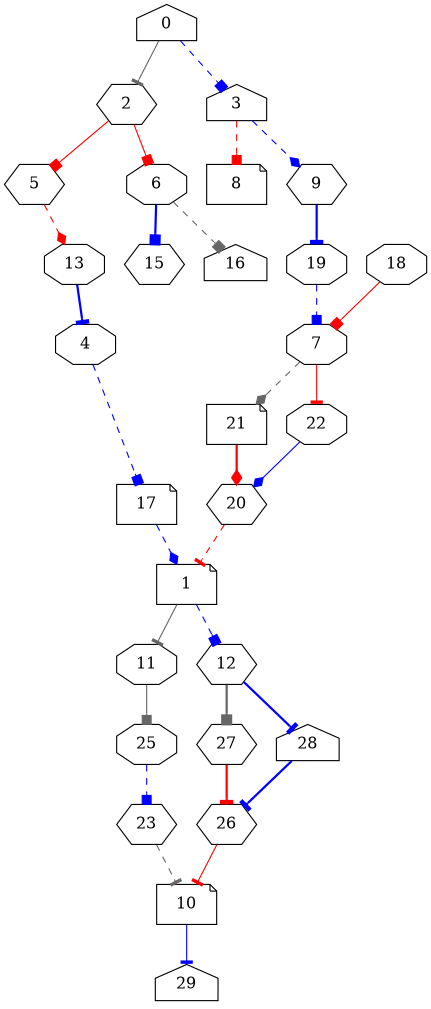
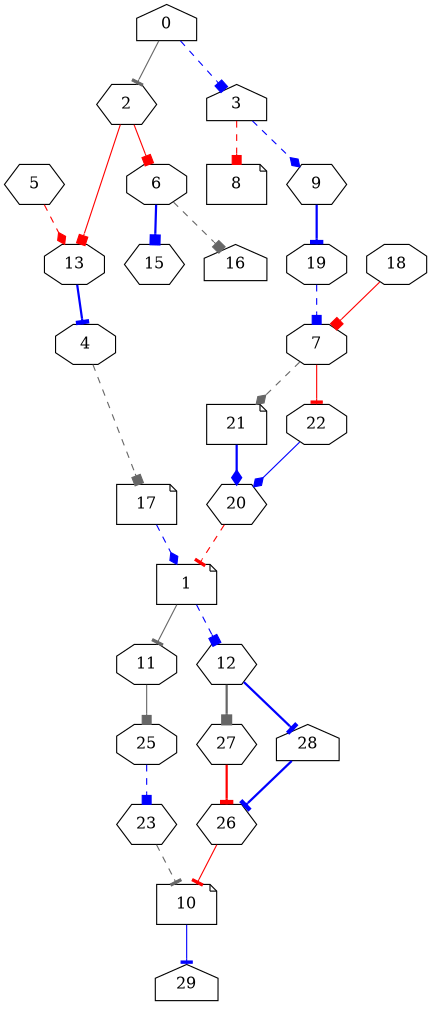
(85, 141) -> (102, 179)
(114, 419) -> (114, 419)
(237, 458) -> (237, 458)
